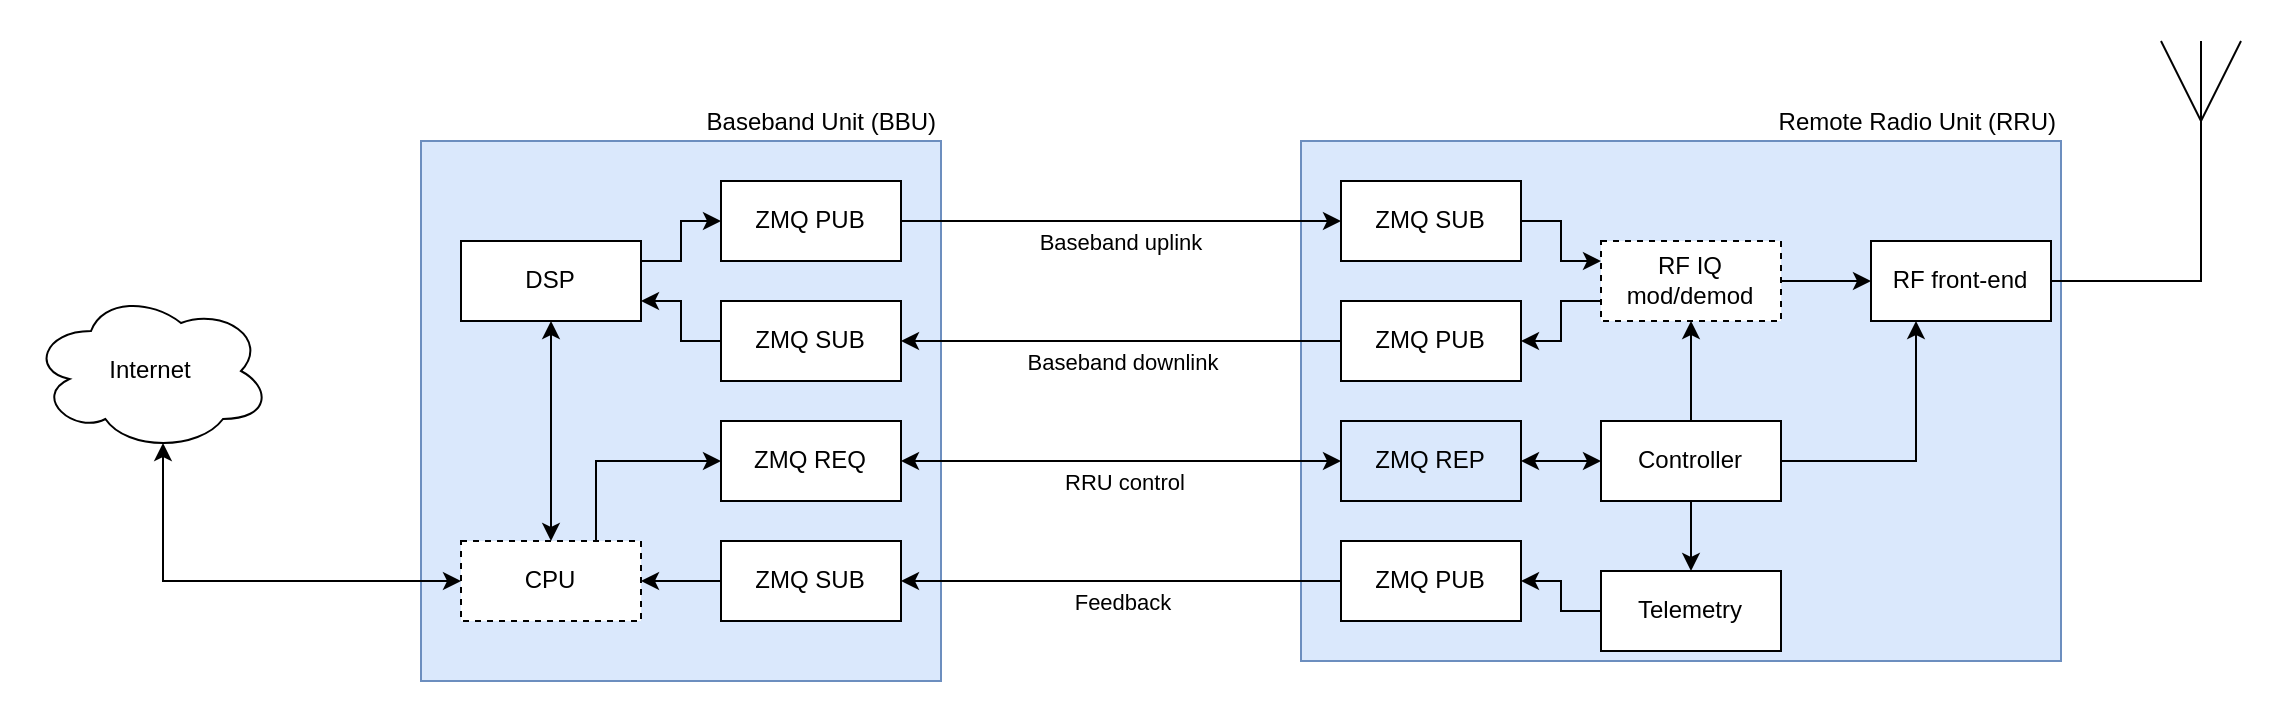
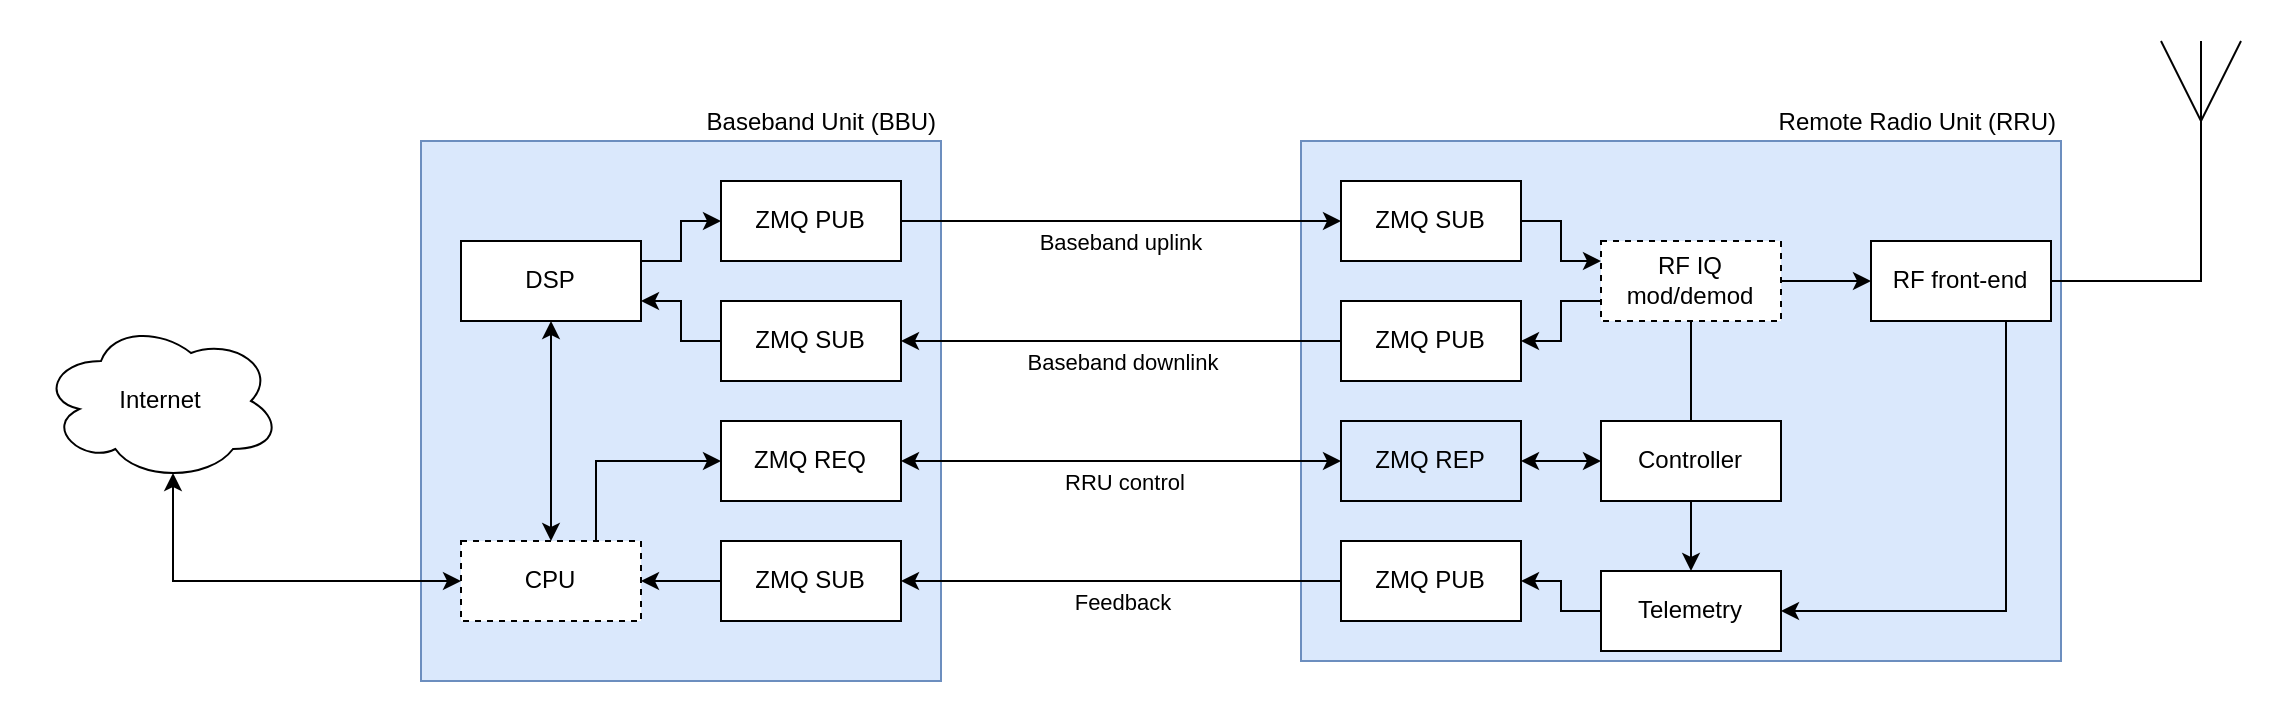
(1691, 336) -> (1691, 330)
(151, 371) -> (161, 401)
(1912, 461) -> none
none -> (2006, 572)
